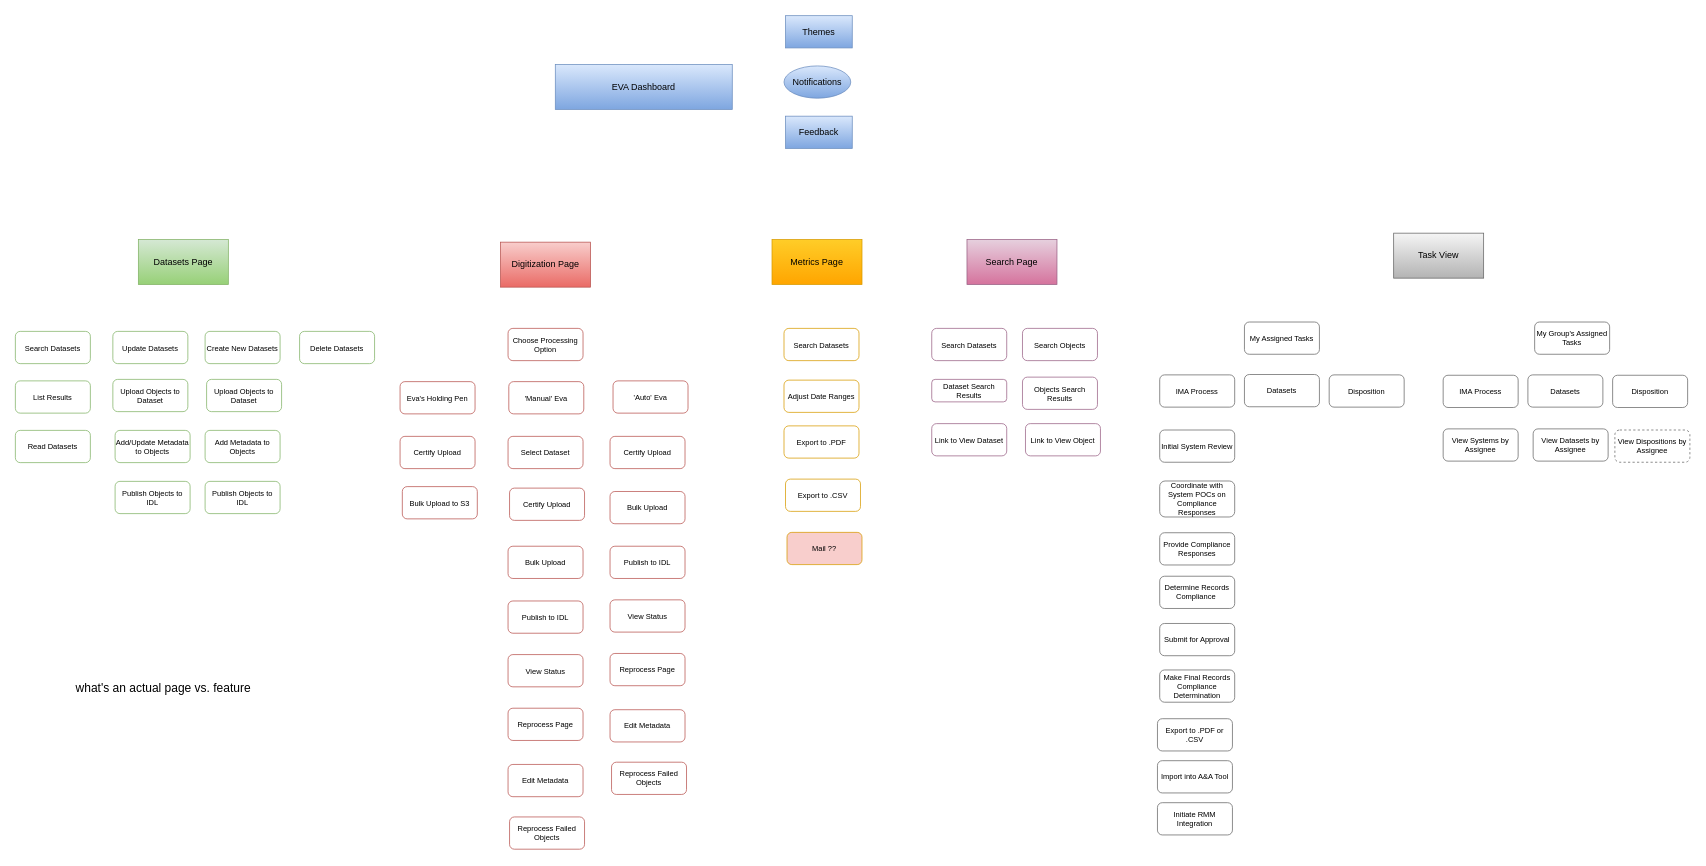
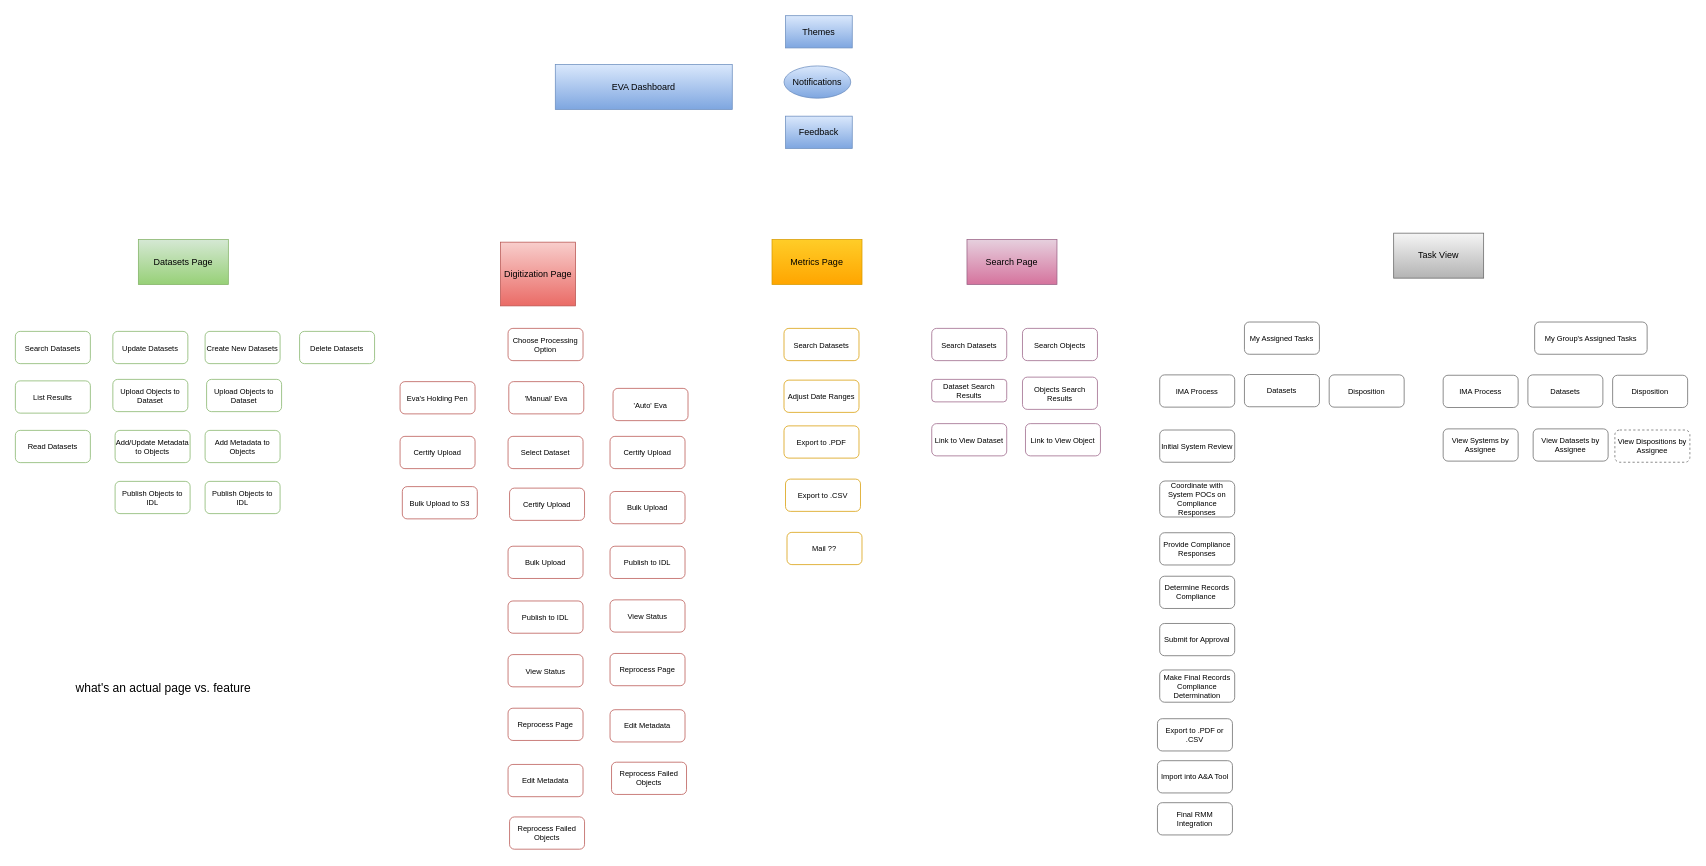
(546, 264) -> (538, 274)
(1572, 338) -> (1591, 338)
(651, 397) -> (651, 404)
(825, 548) -> (825, 548)
(1195, 819) -> (1195, 819)
